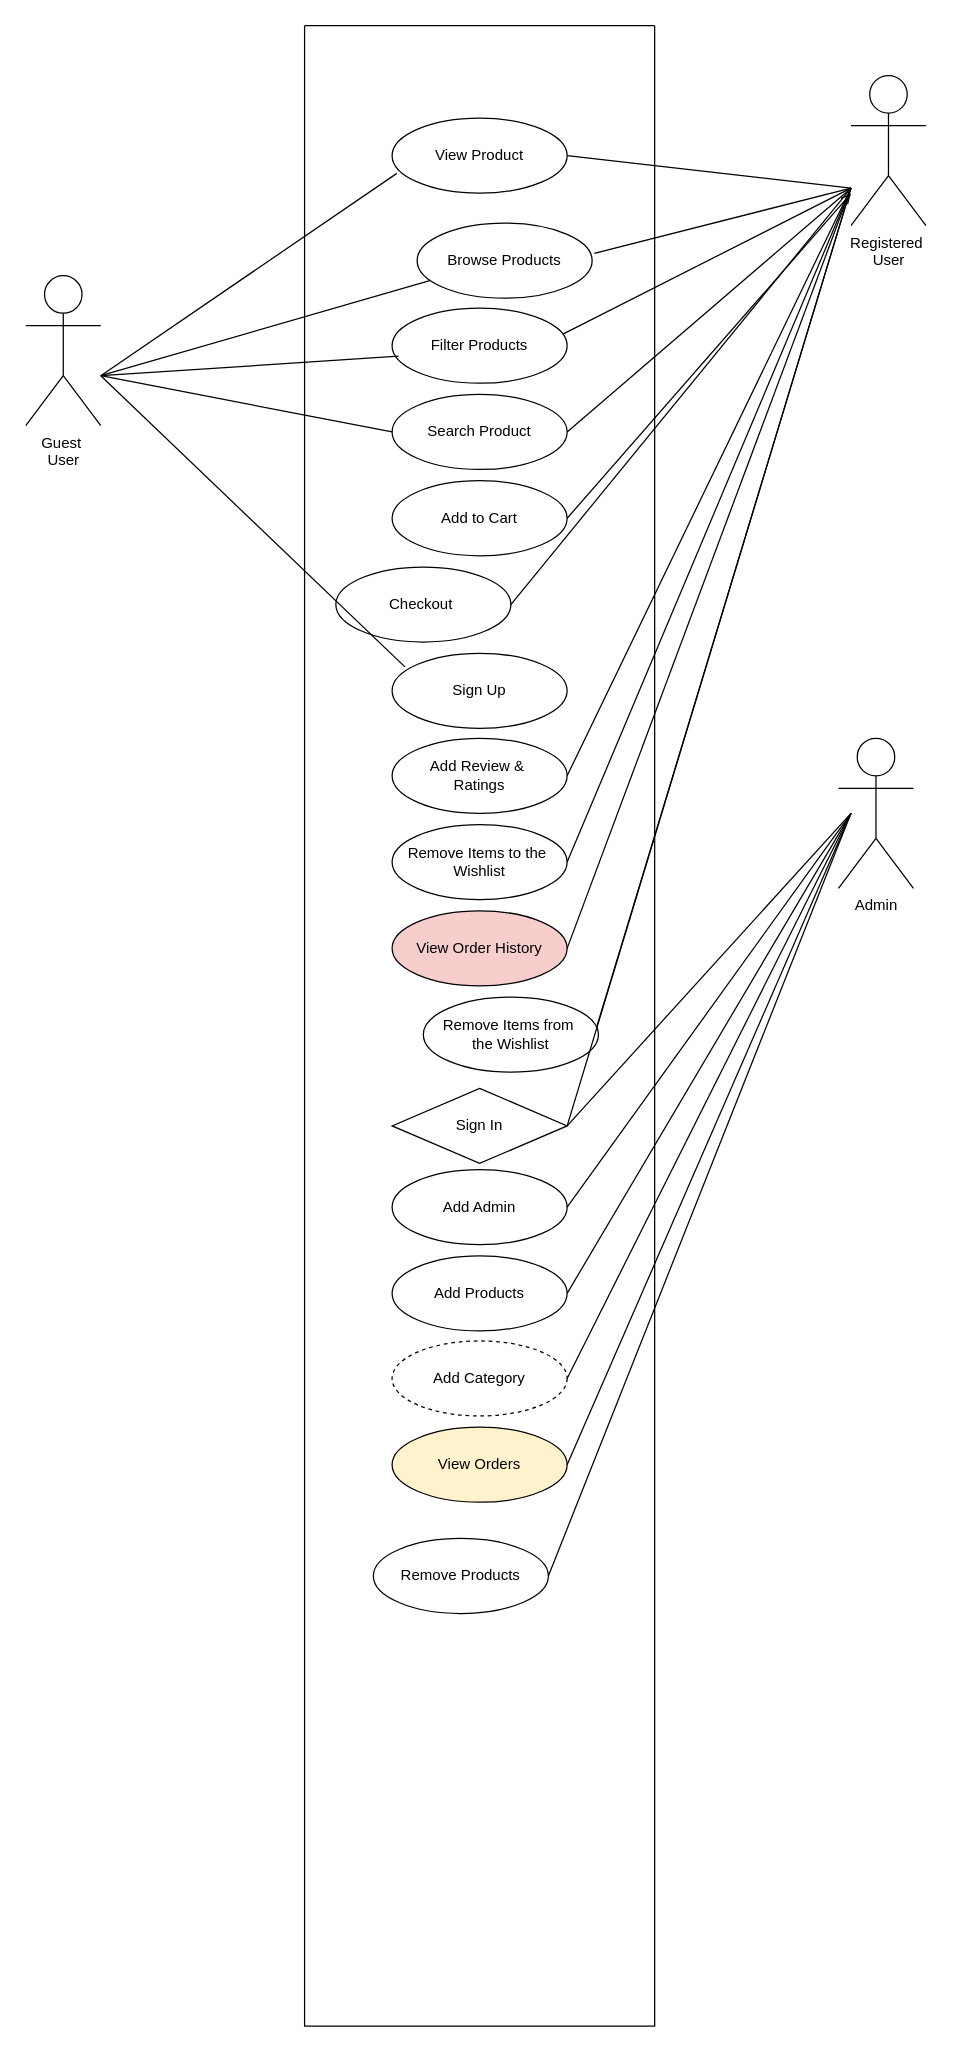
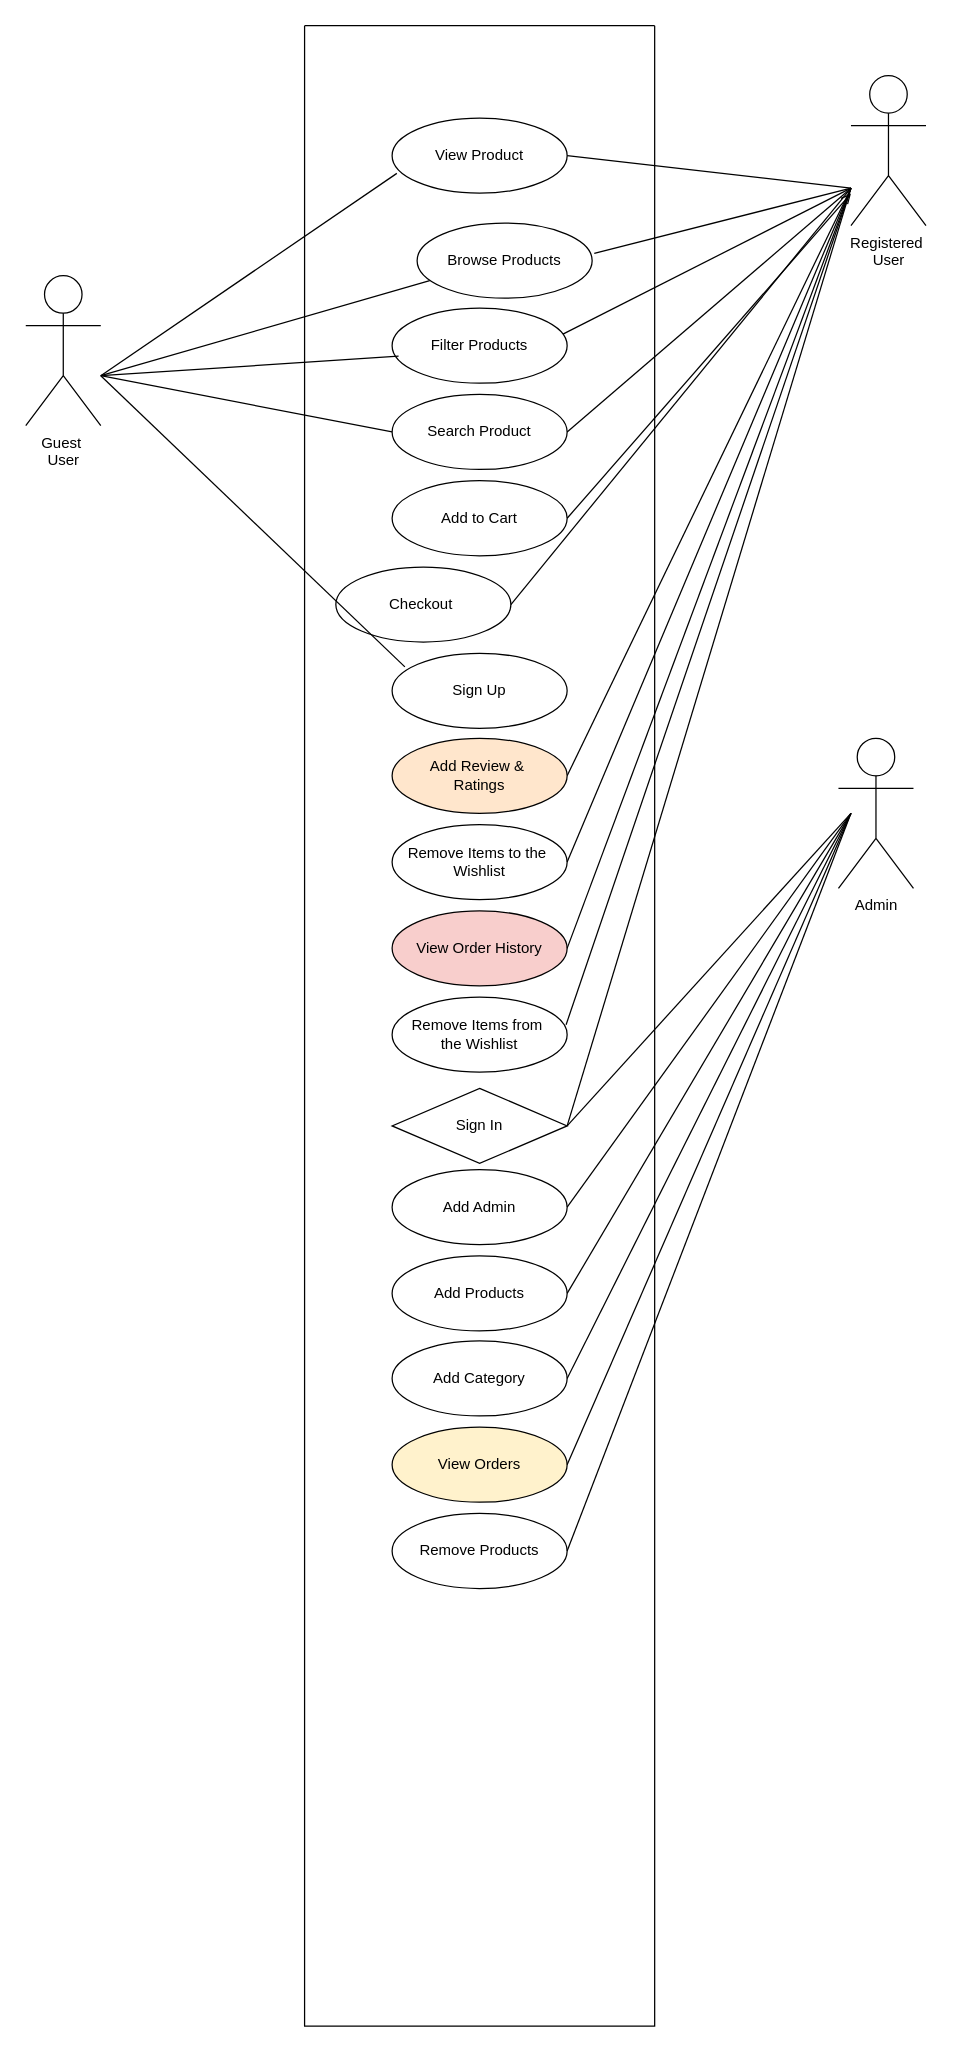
(479, 776) -> (479, 776)
(511, 1034) -> (479, 1034)
(479, 1378) -> (479, 1378)
(461, 1576) -> (479, 1551)
